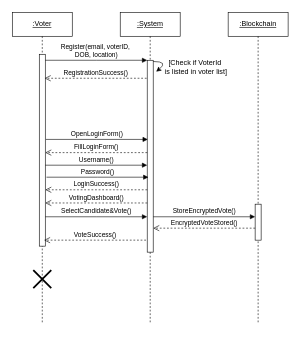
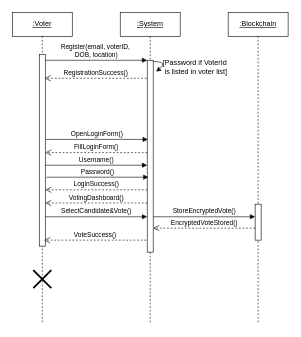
(196, 67) -> (196, 67)
